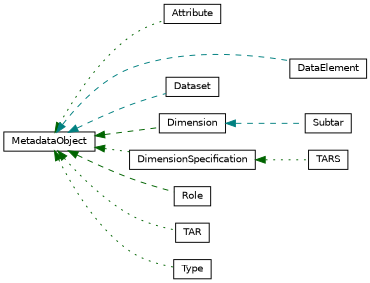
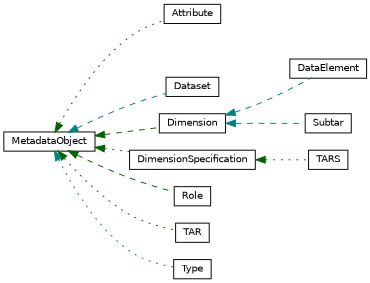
(165, 59) -> (274, 97)
(104, 228) -> (104, 228)
